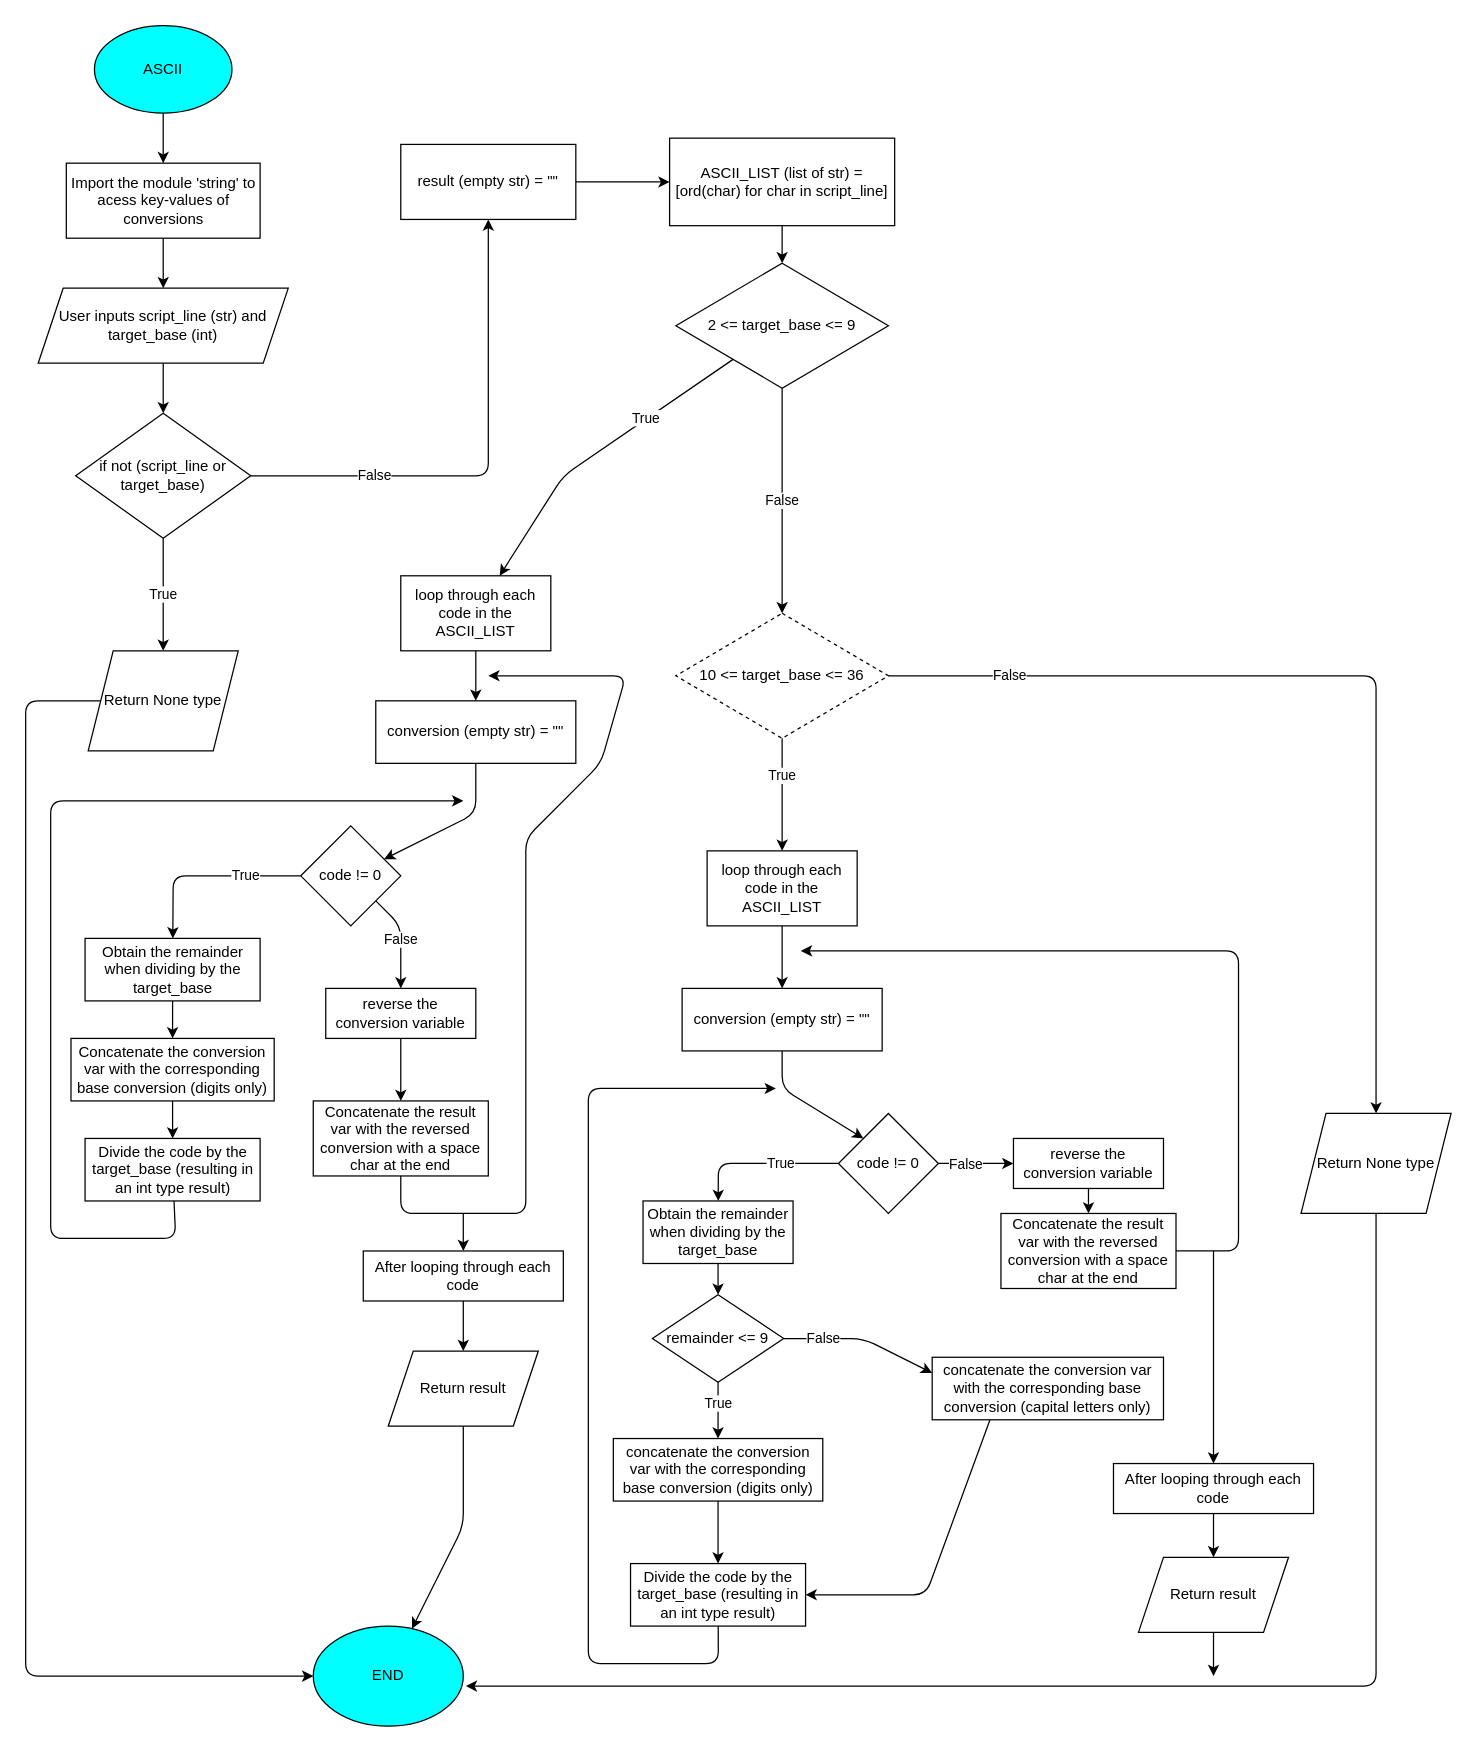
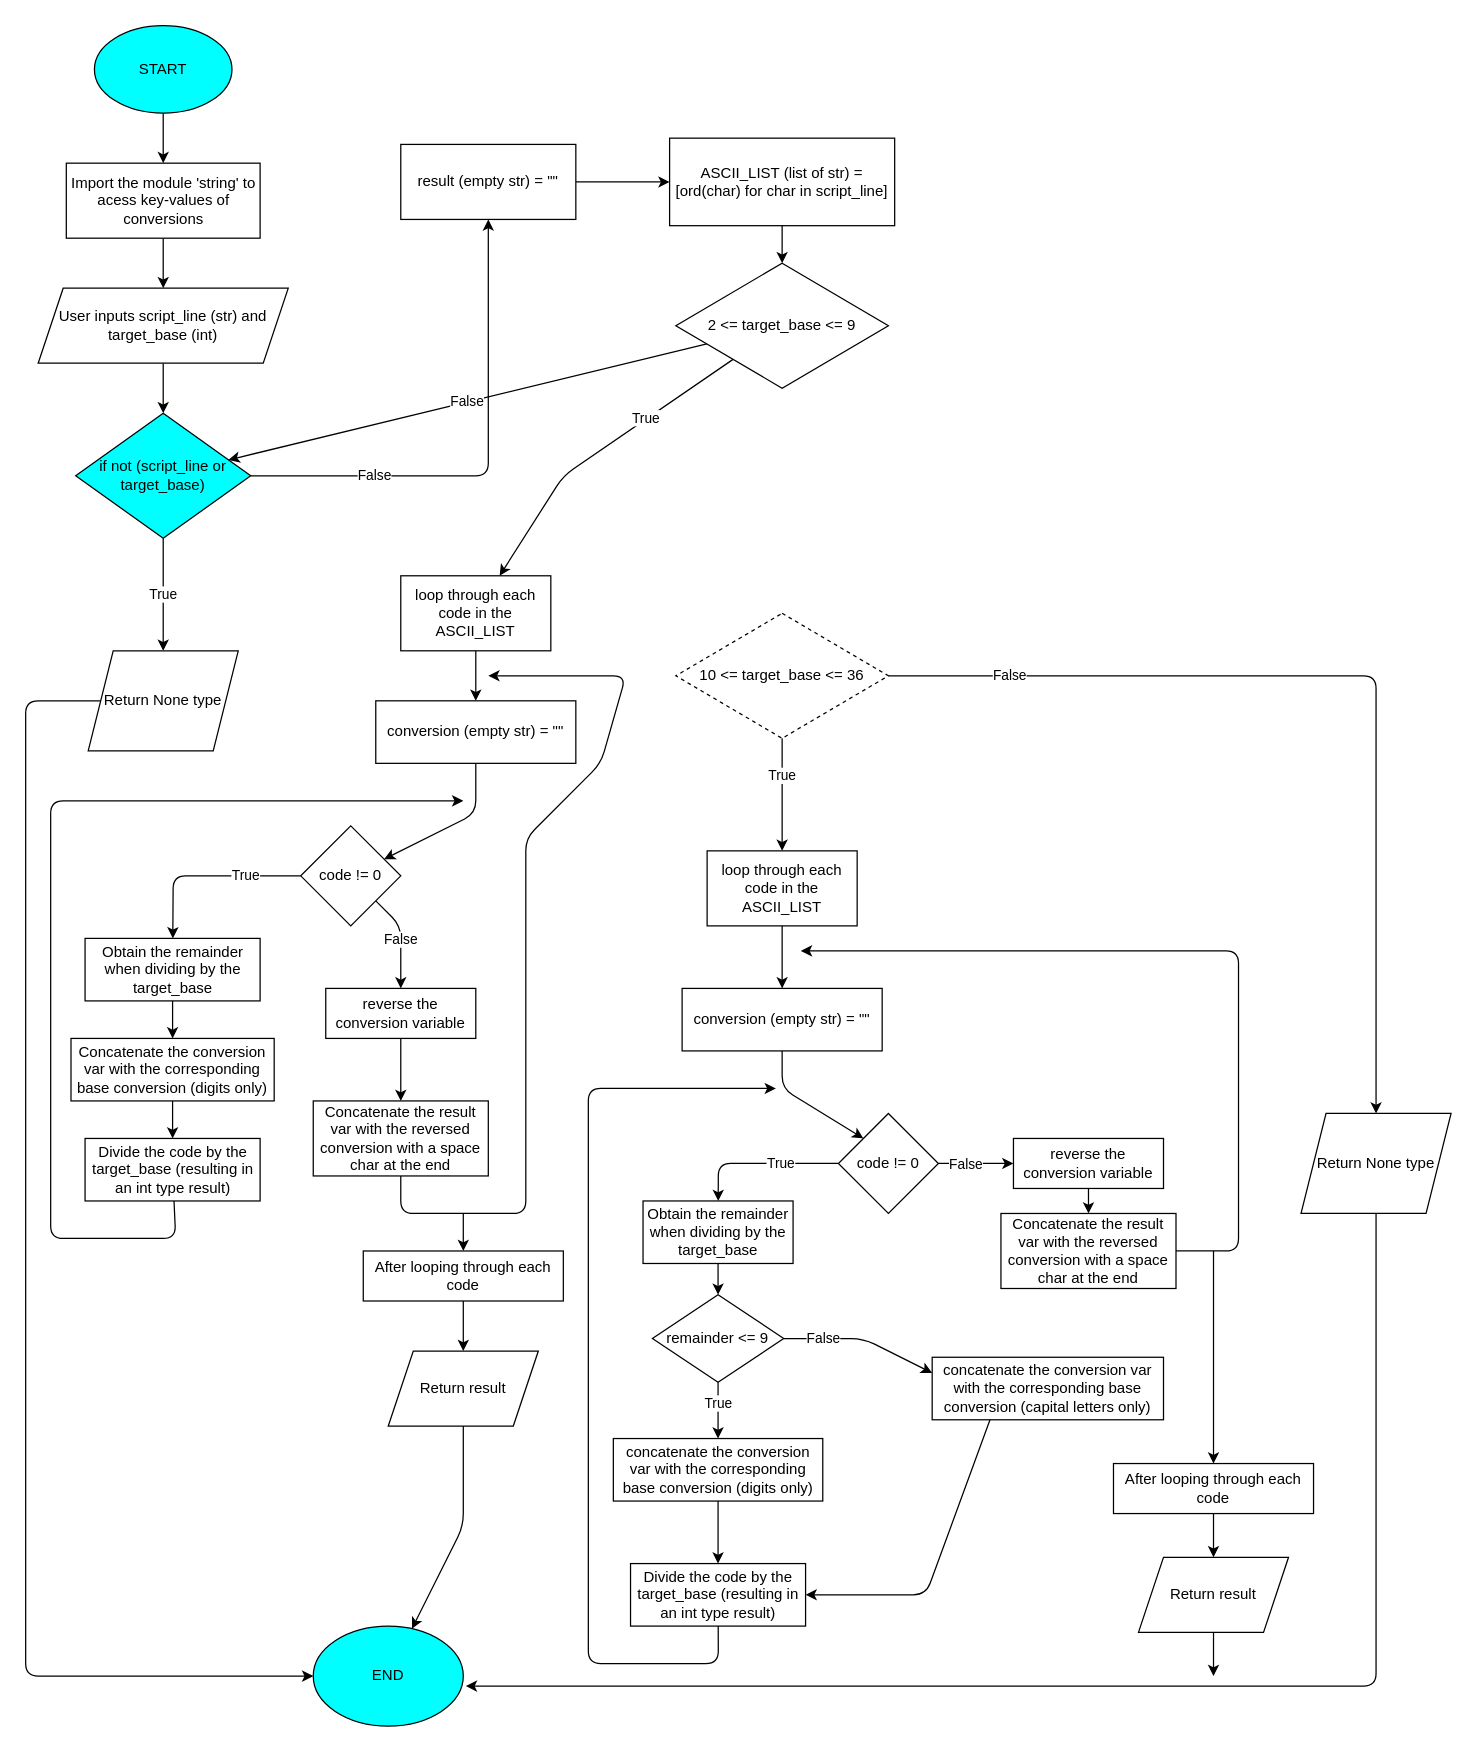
(163, 69) -> (163, 69)
(163, 476) -> (163, 476)
(782, 496) -> (471, 401)
